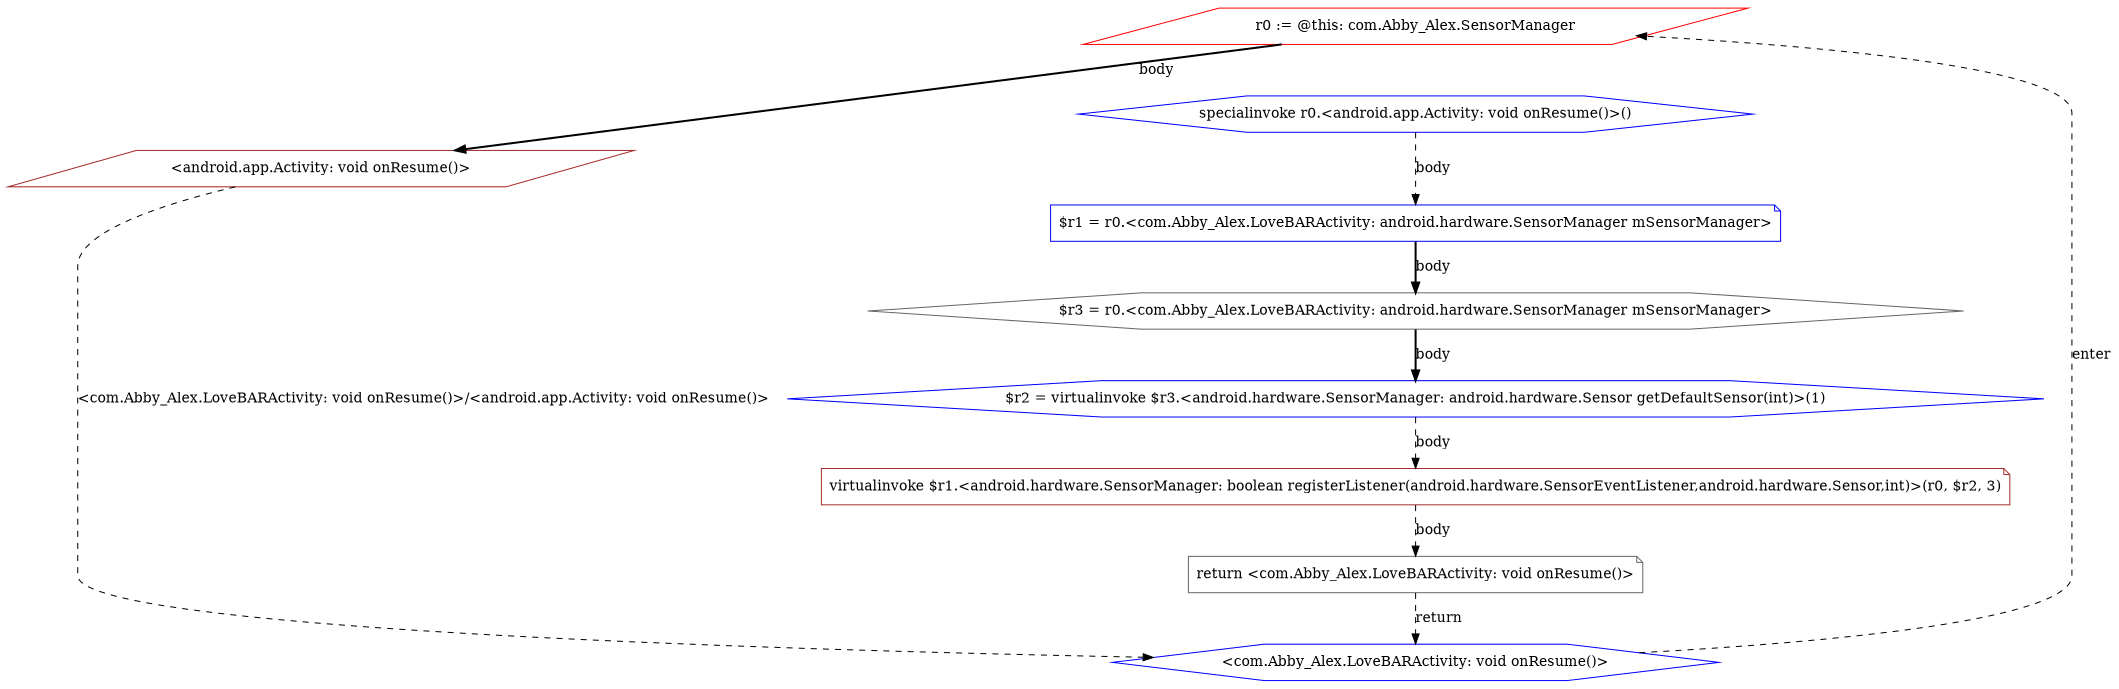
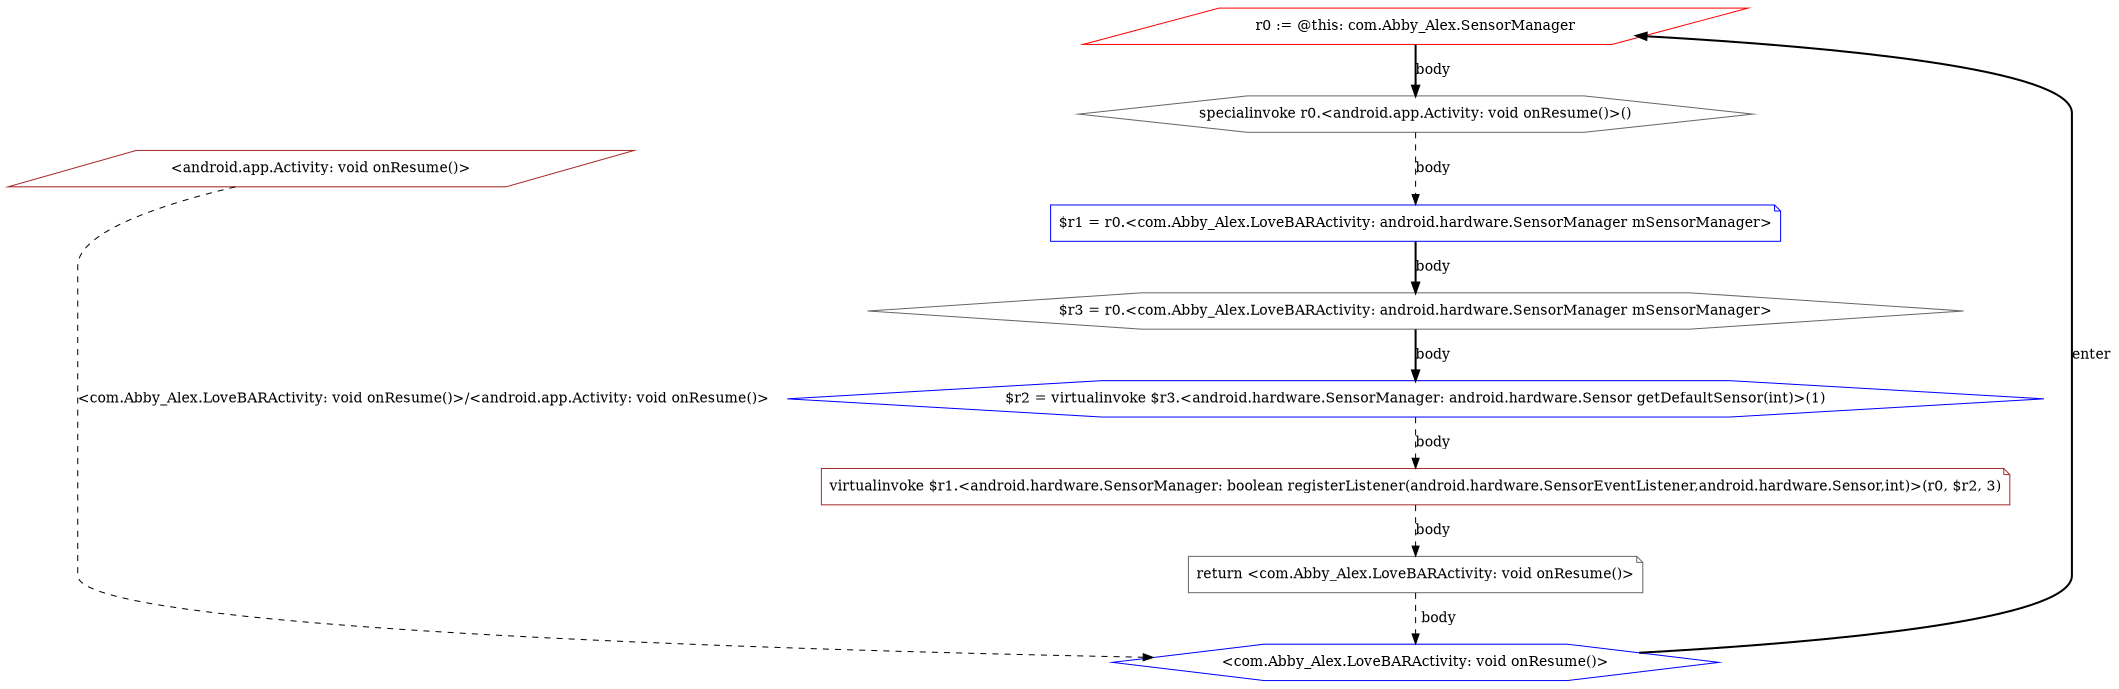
(874, 97) -> (1416, 65)
(1416, 114) -> (1416, 114)
(2072, 348) -> (2072, 348)
(1439, 618) -> (1439, 618)
